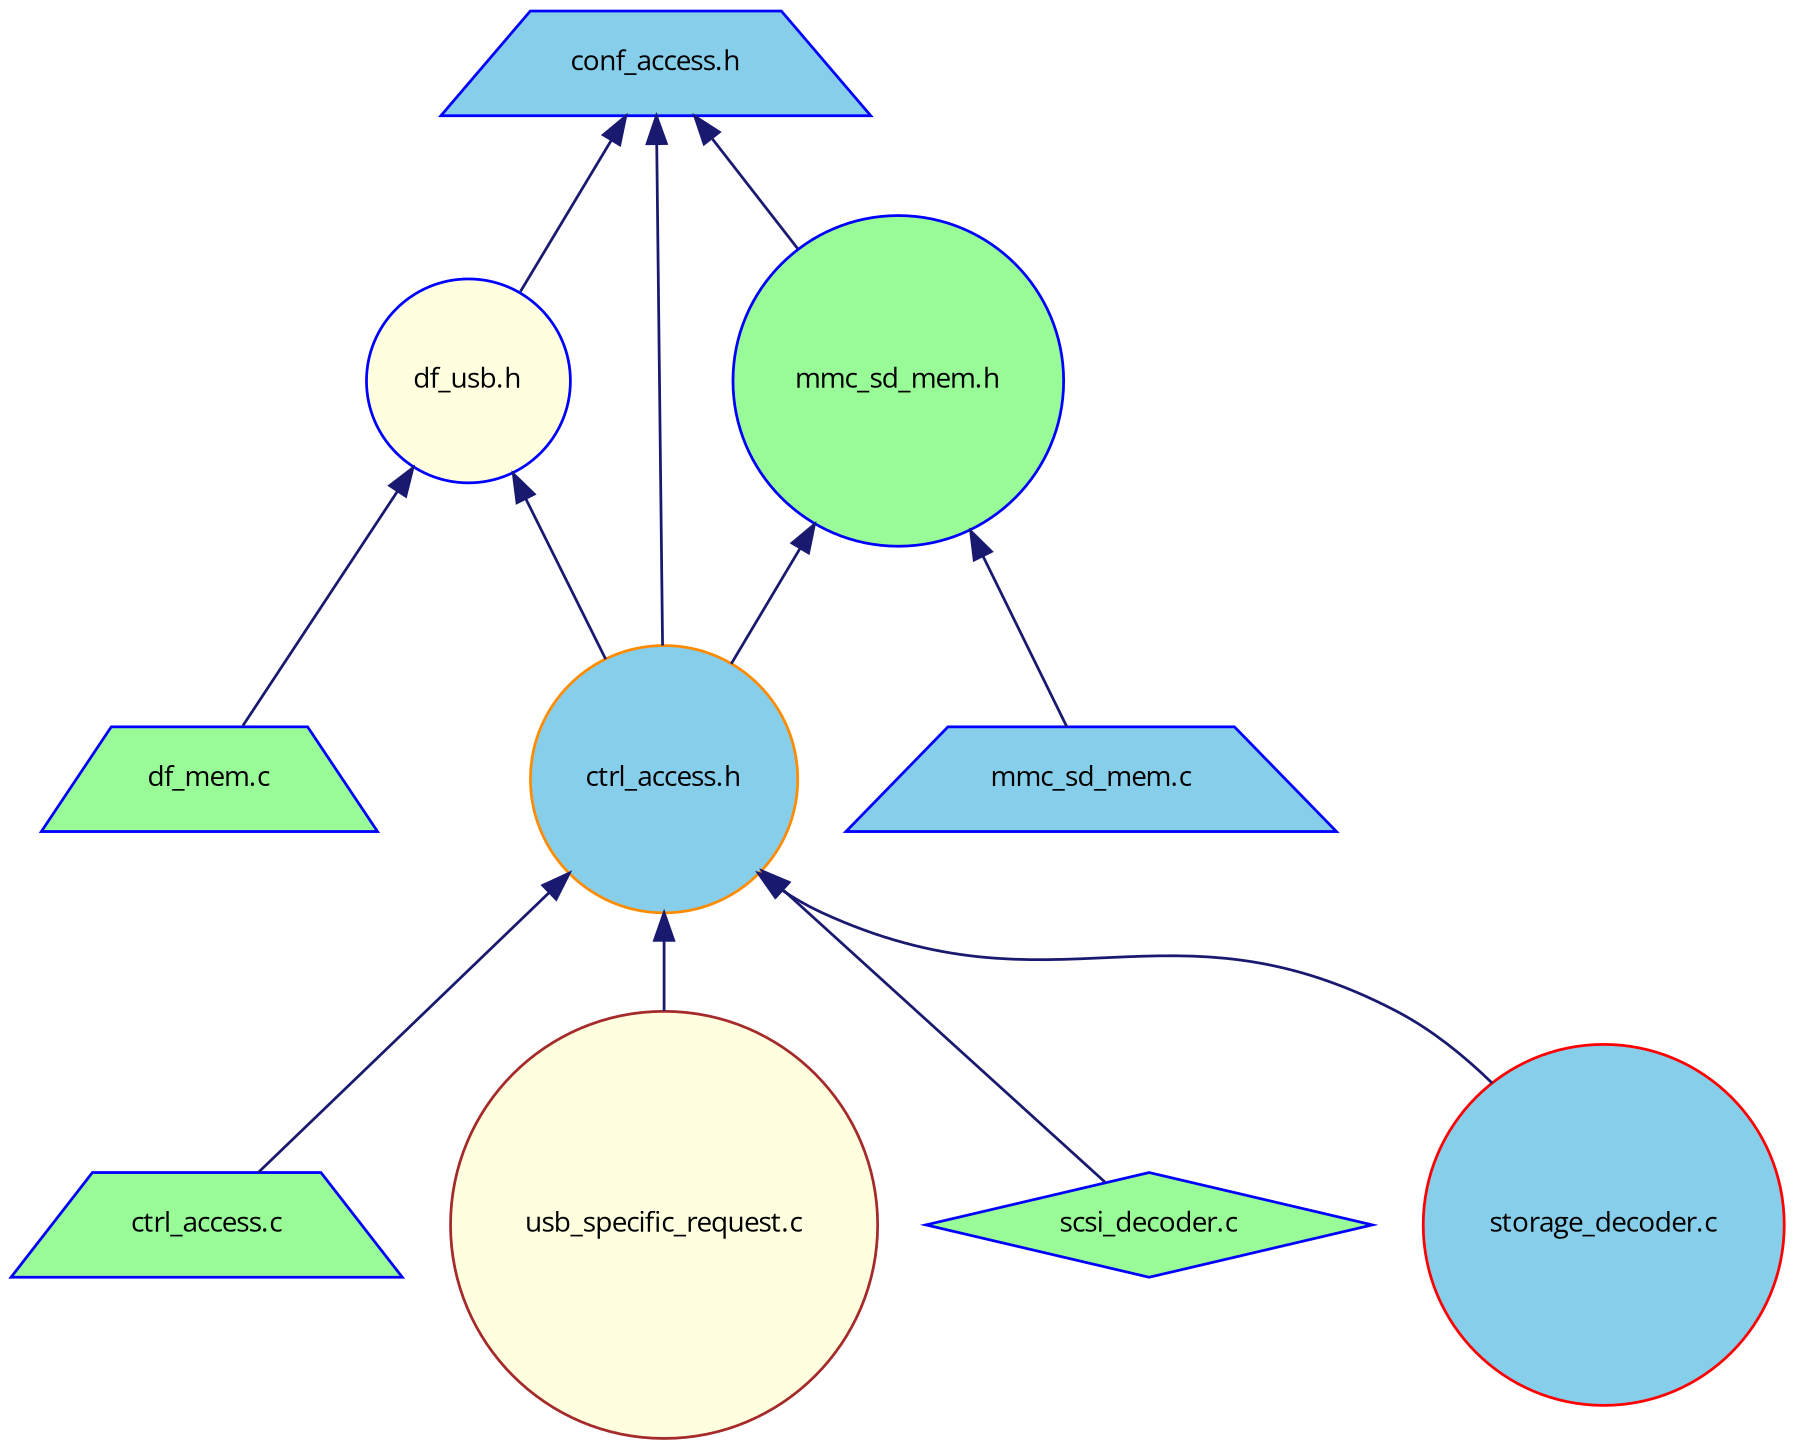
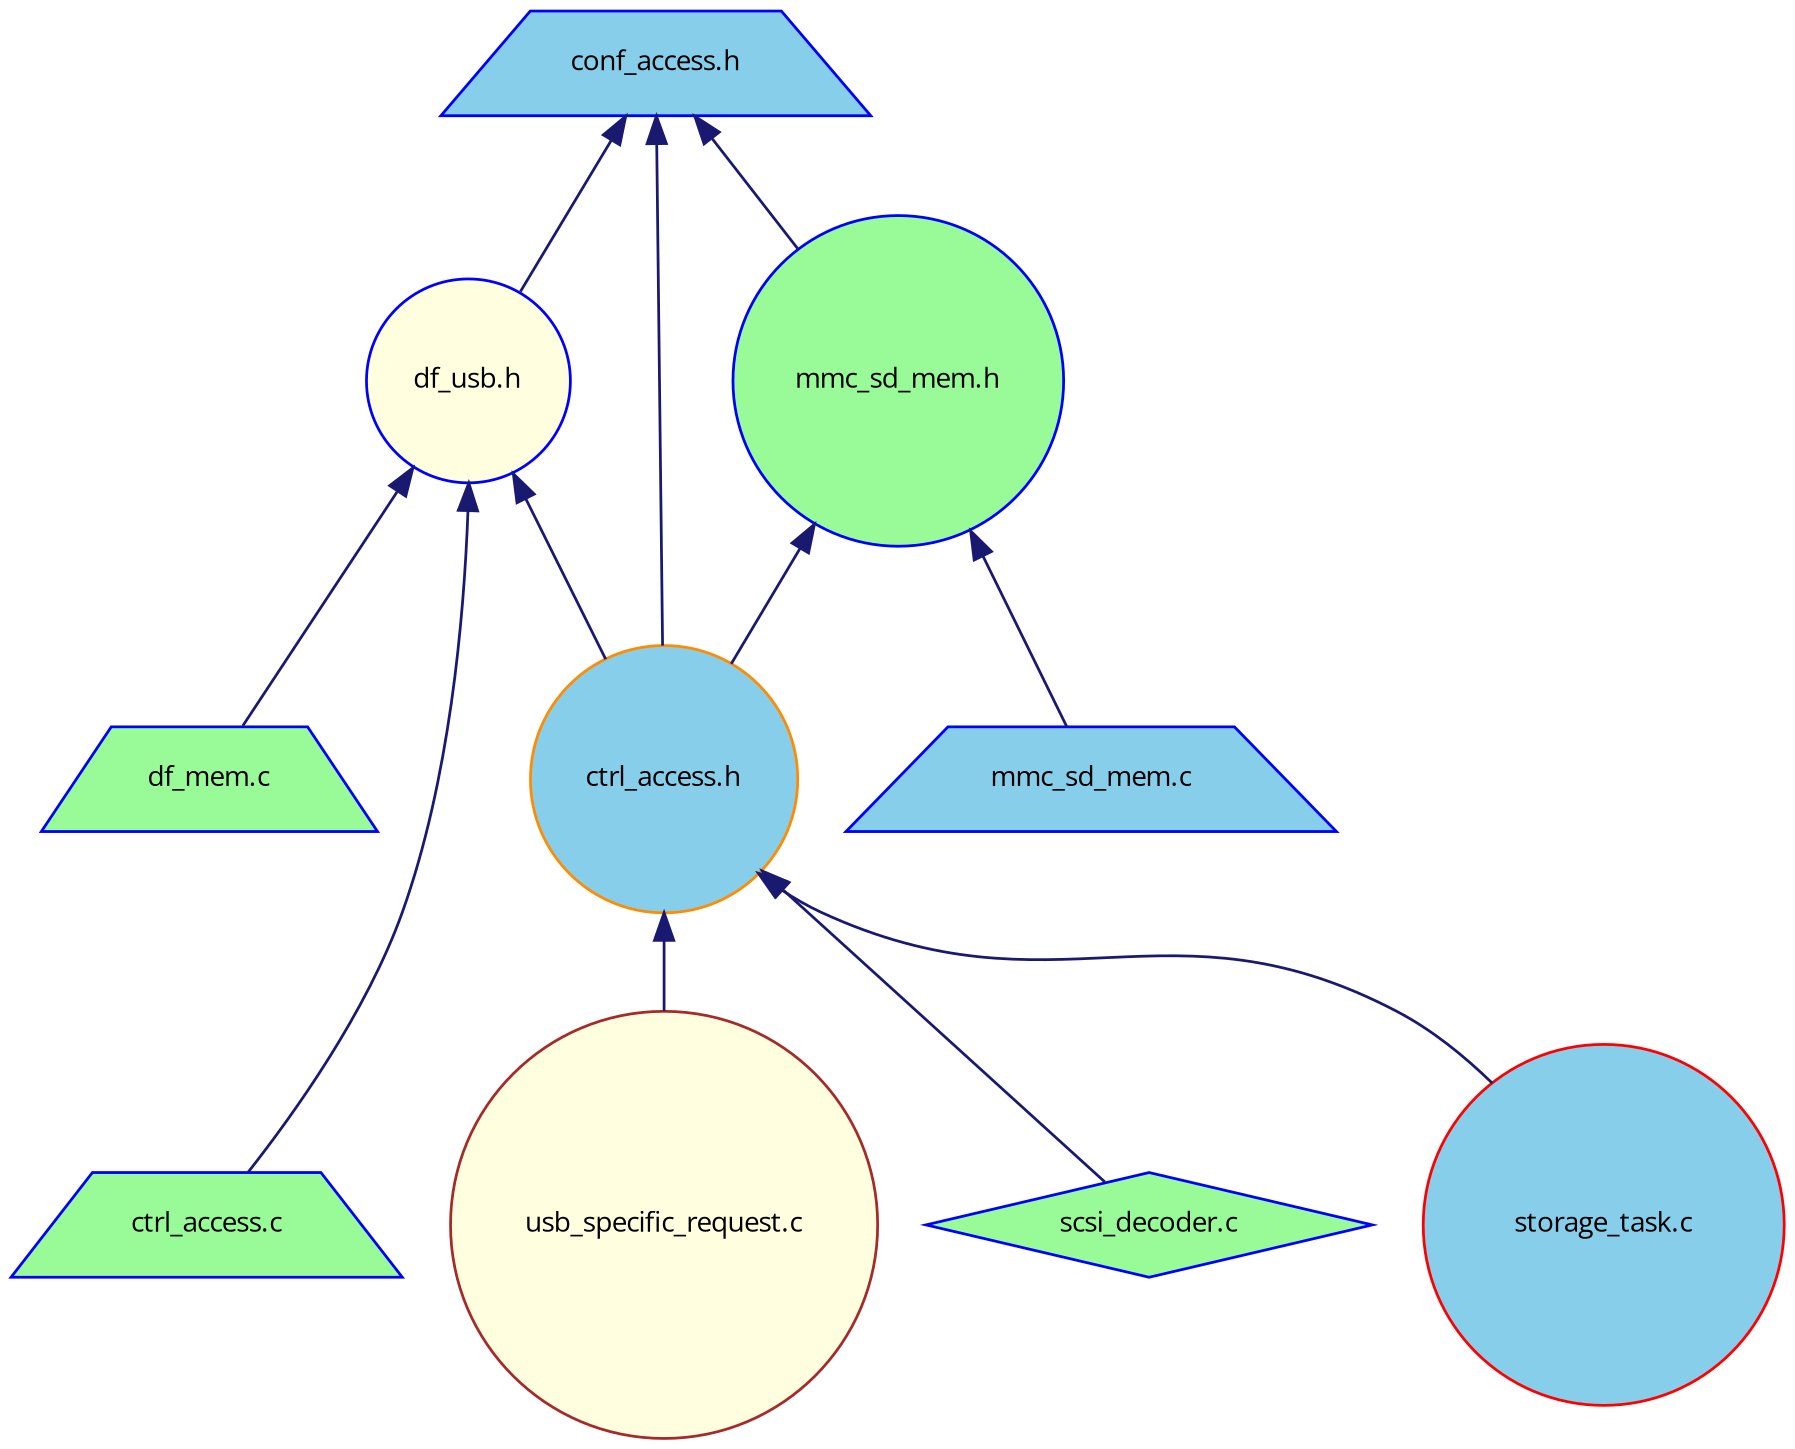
(404, 1033) -> (418, 862)
(1604, 1225) -> (1604, 1225)
